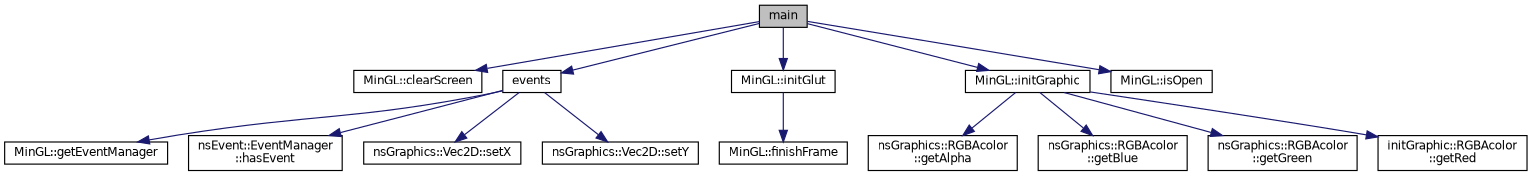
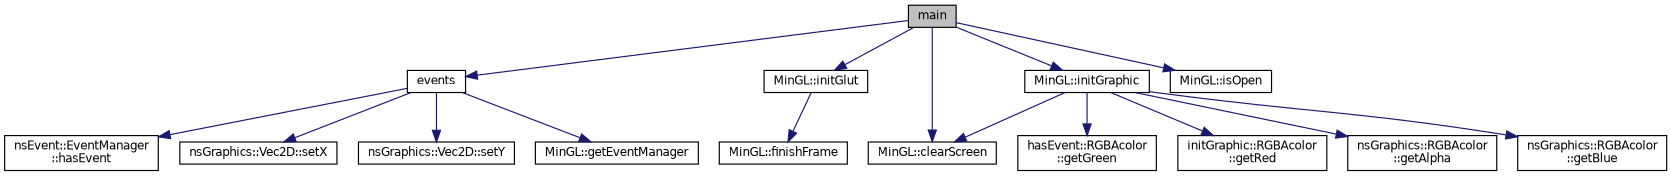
none -> (1015, 115)
(1283, 153) -> (1087, 153)
